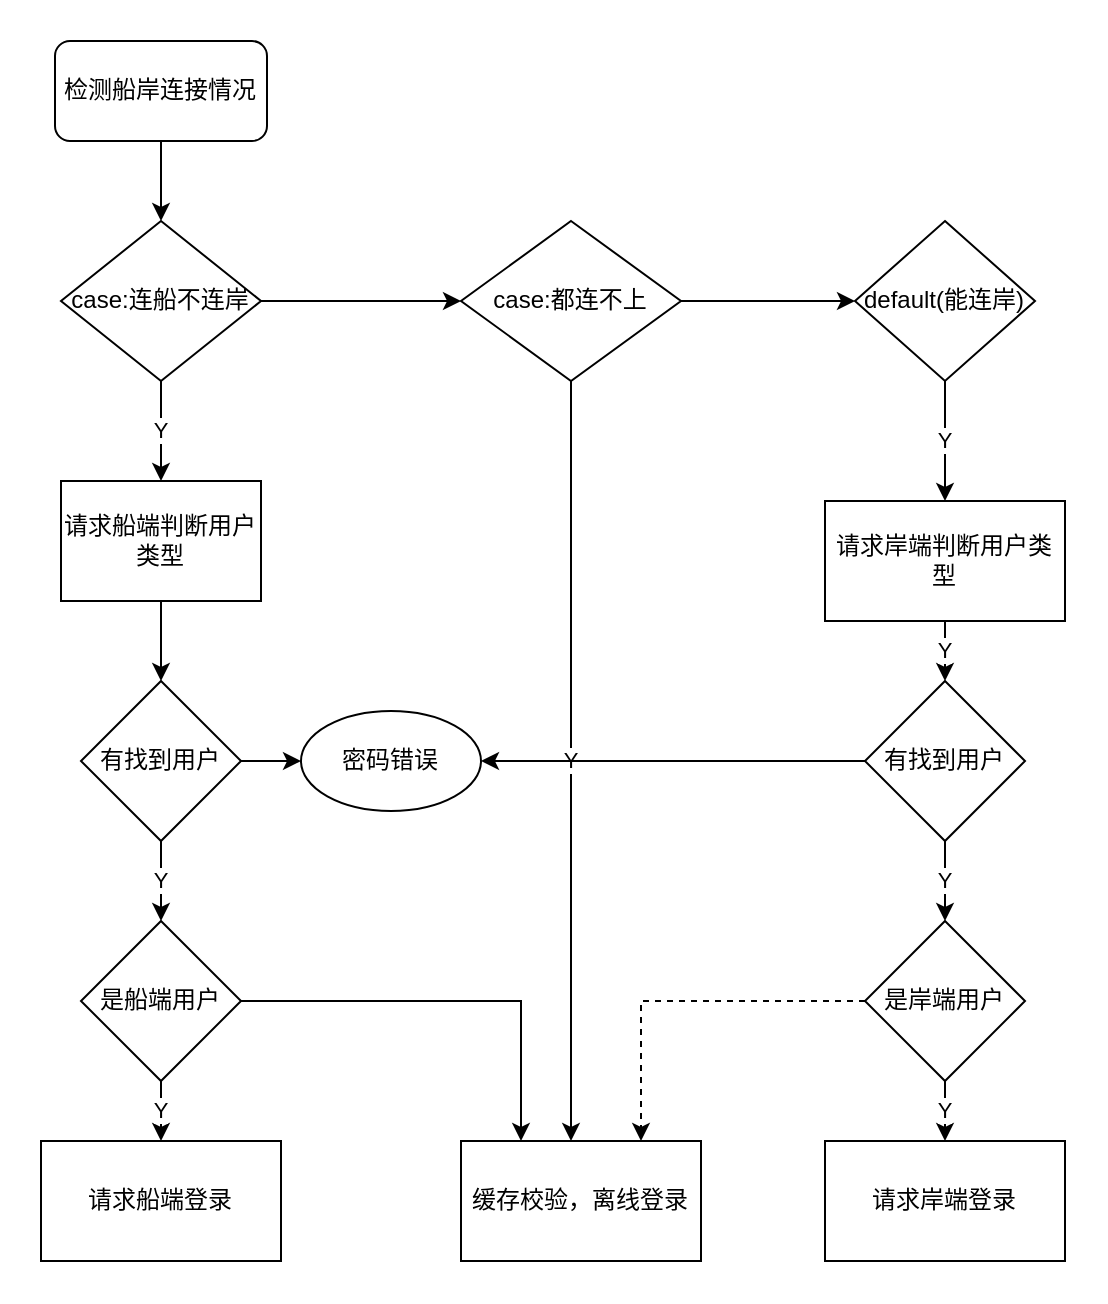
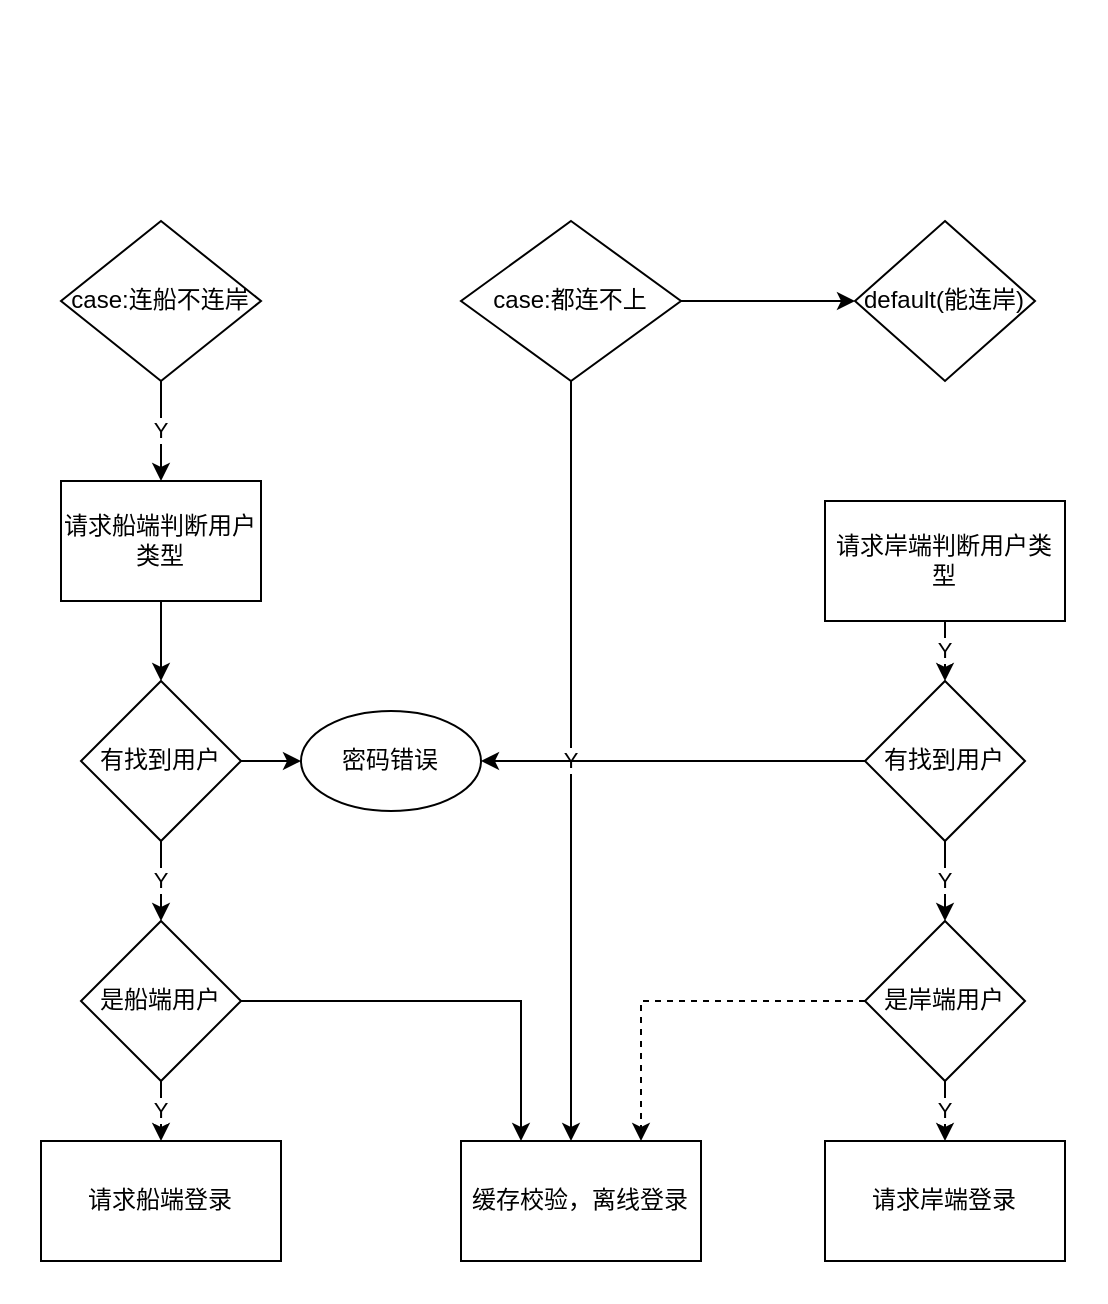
(161, 91) -> none
(161, 174) -> none
(354, 301) -> none
(945, 434) -> none
